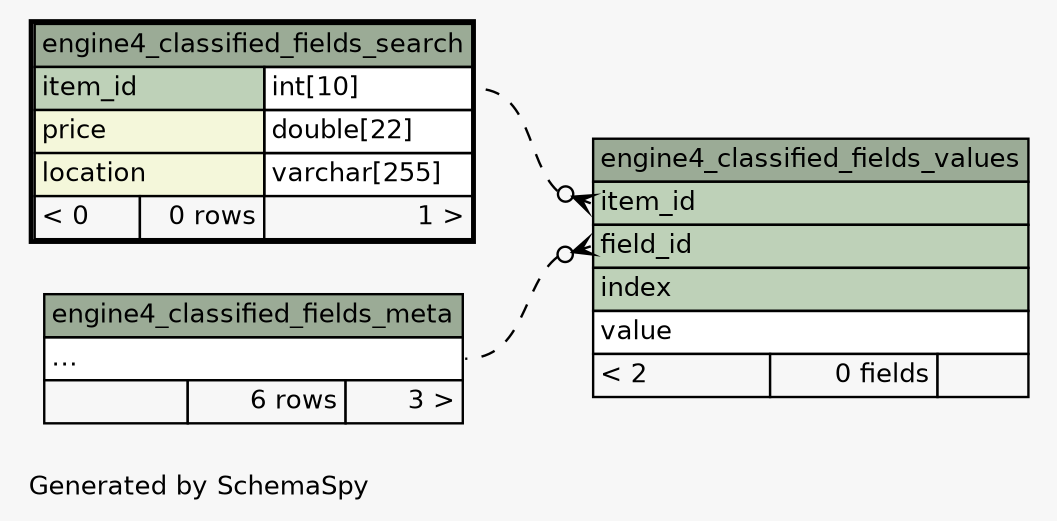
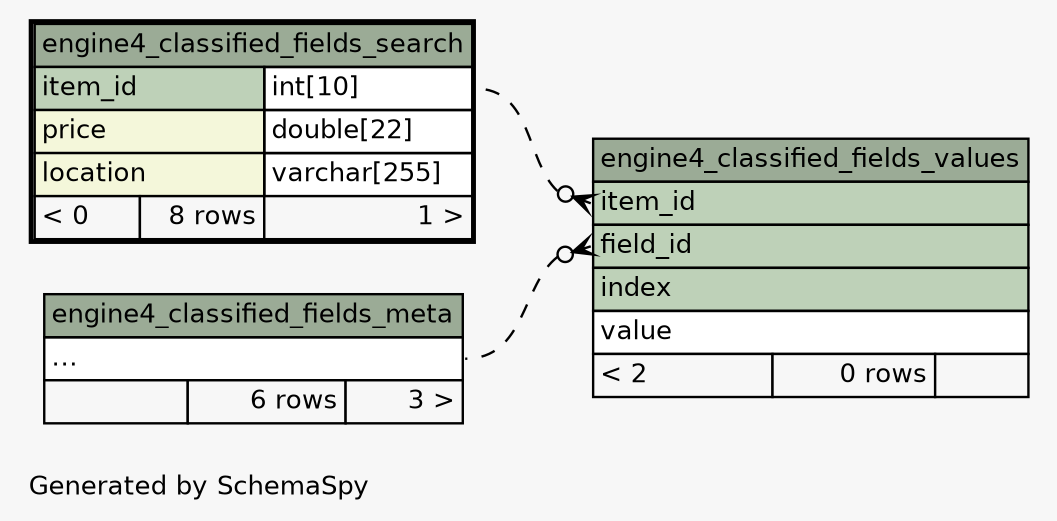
(213, 216) -> (213, 216)
(883, 374) -> (884, 374)
